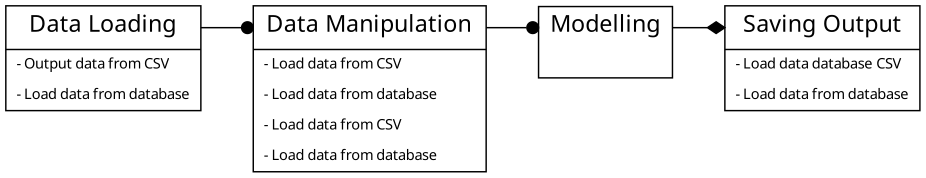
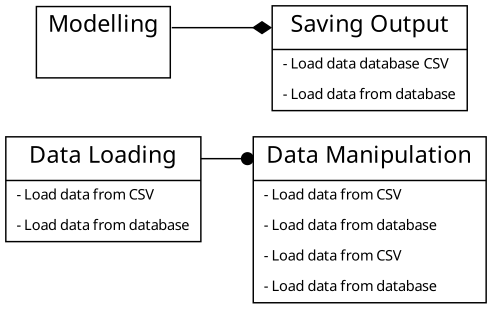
(506, 28) -> none
(93, 64) -> (86, 195)
